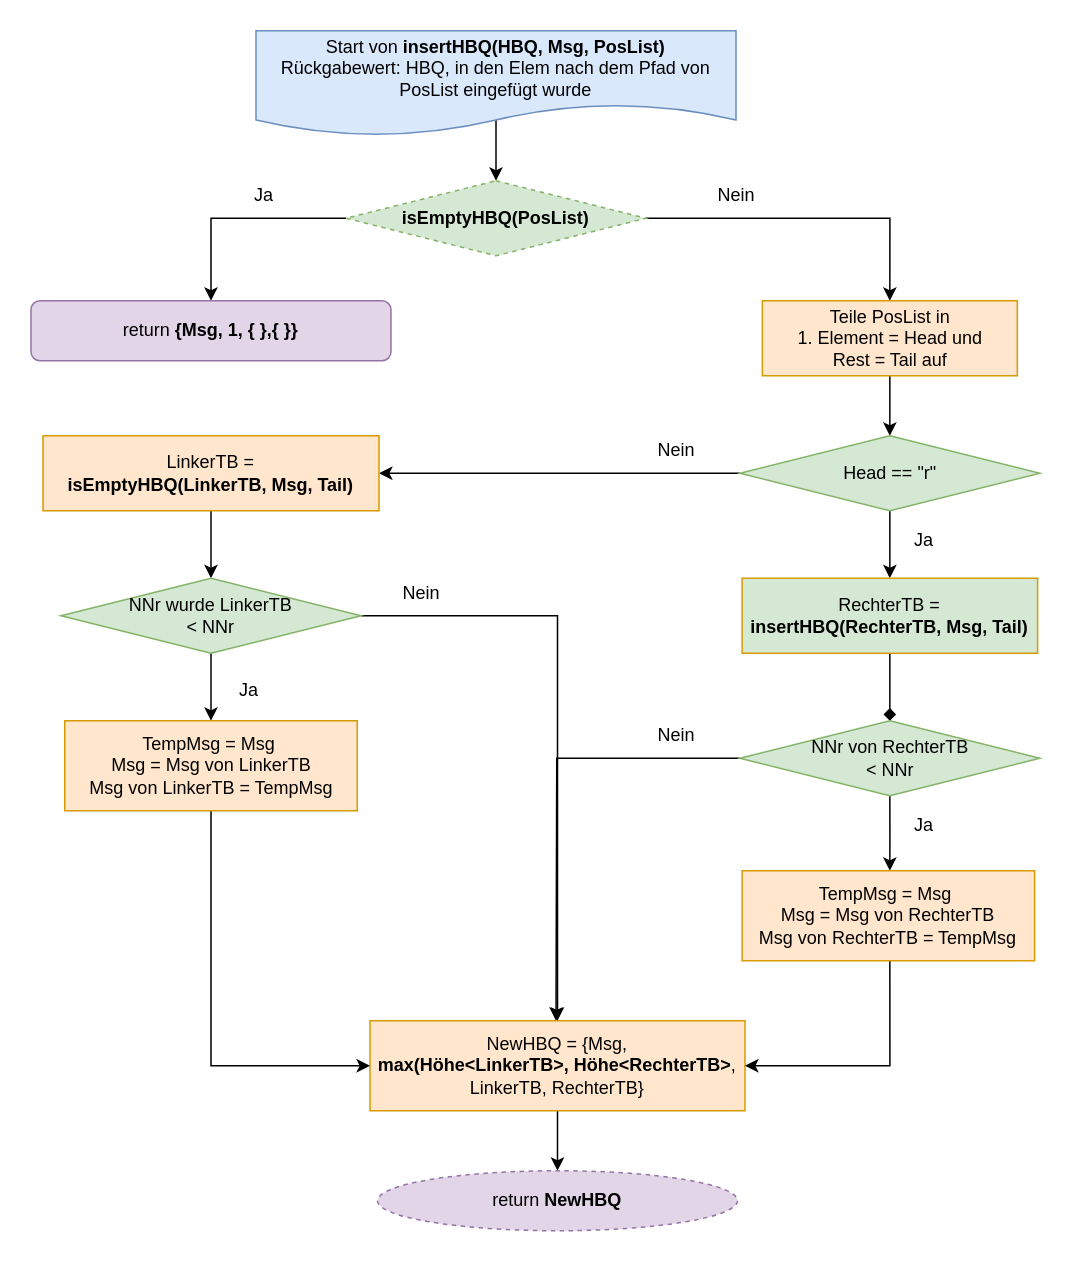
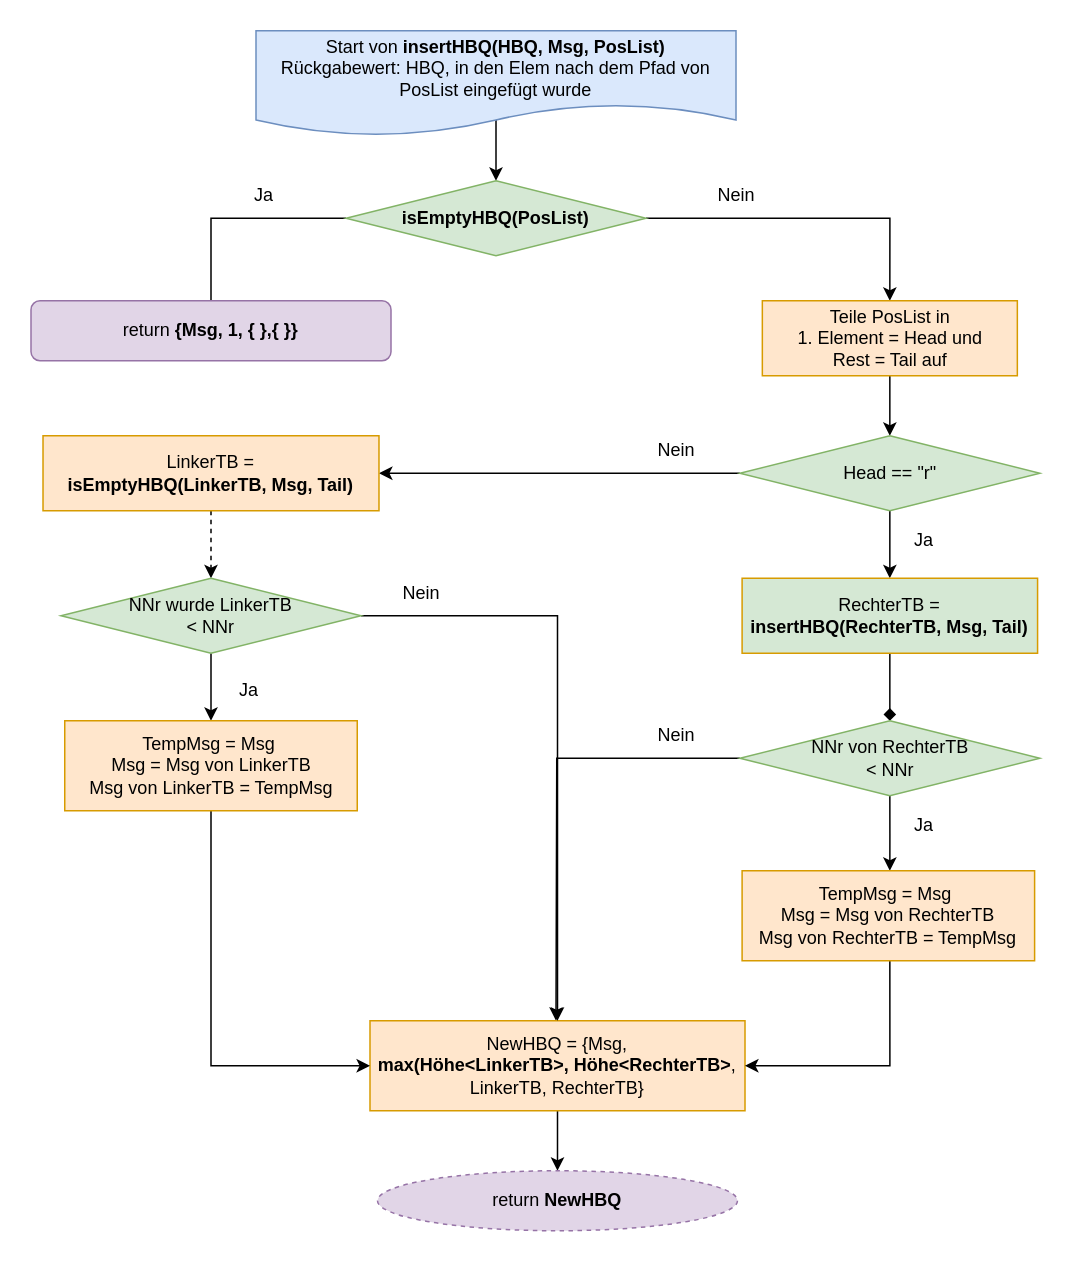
(496, 218) -> (496, 218)
(211, 289) -> (211, 293)
(211, 539) -> (211, 539)
